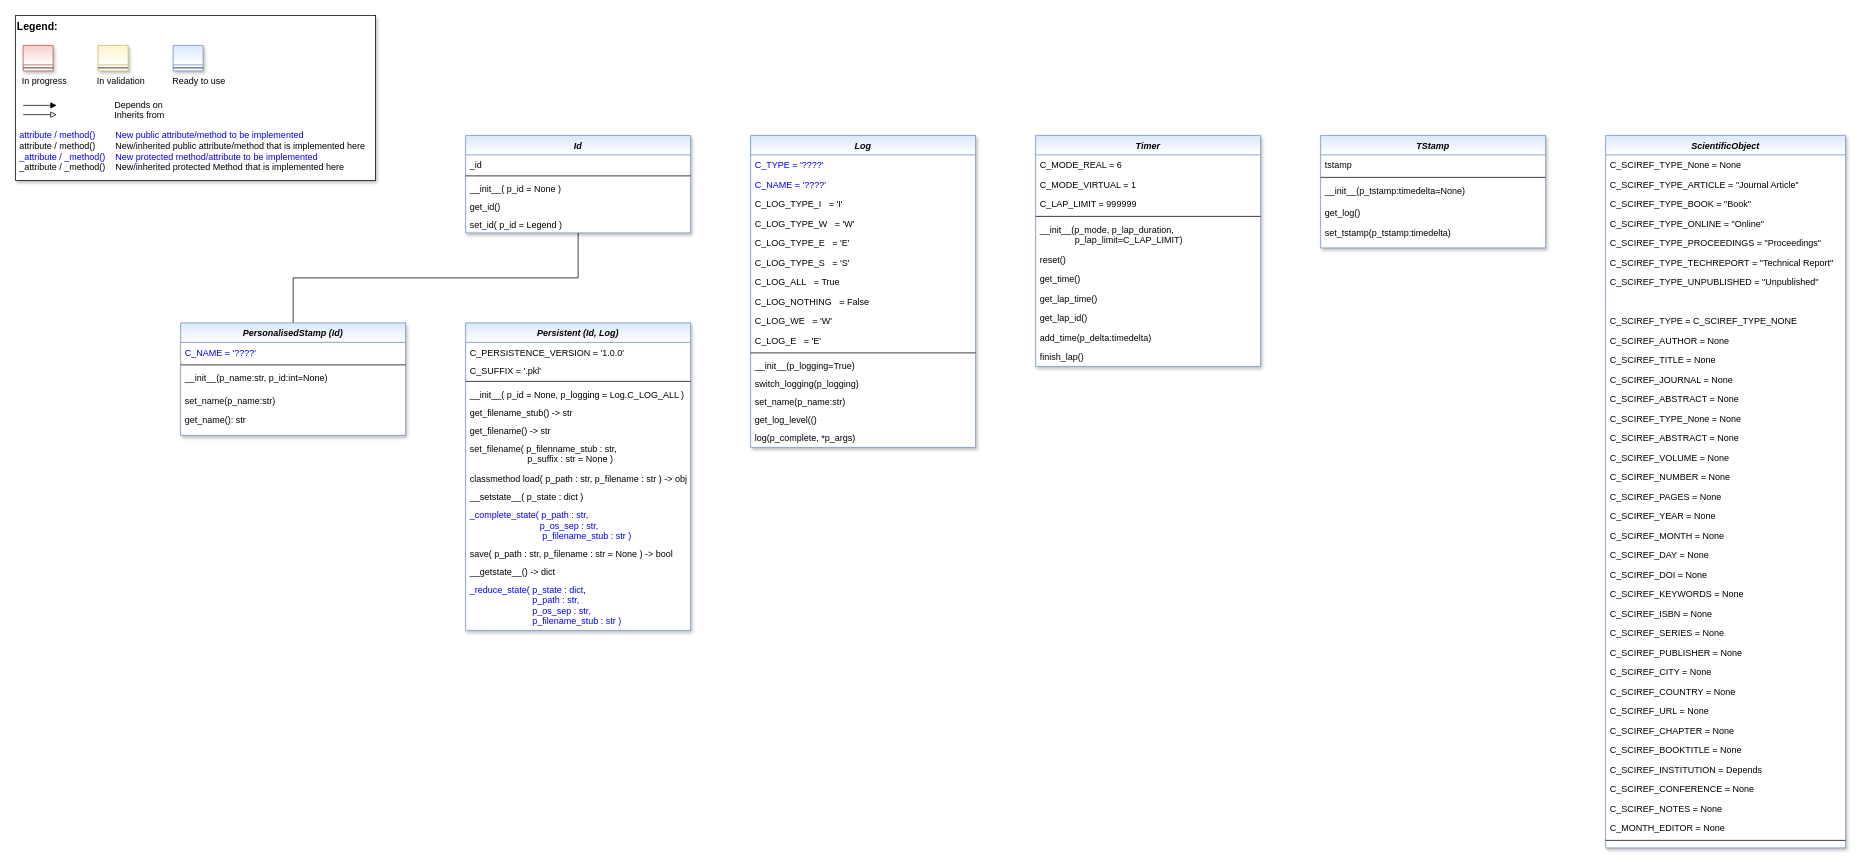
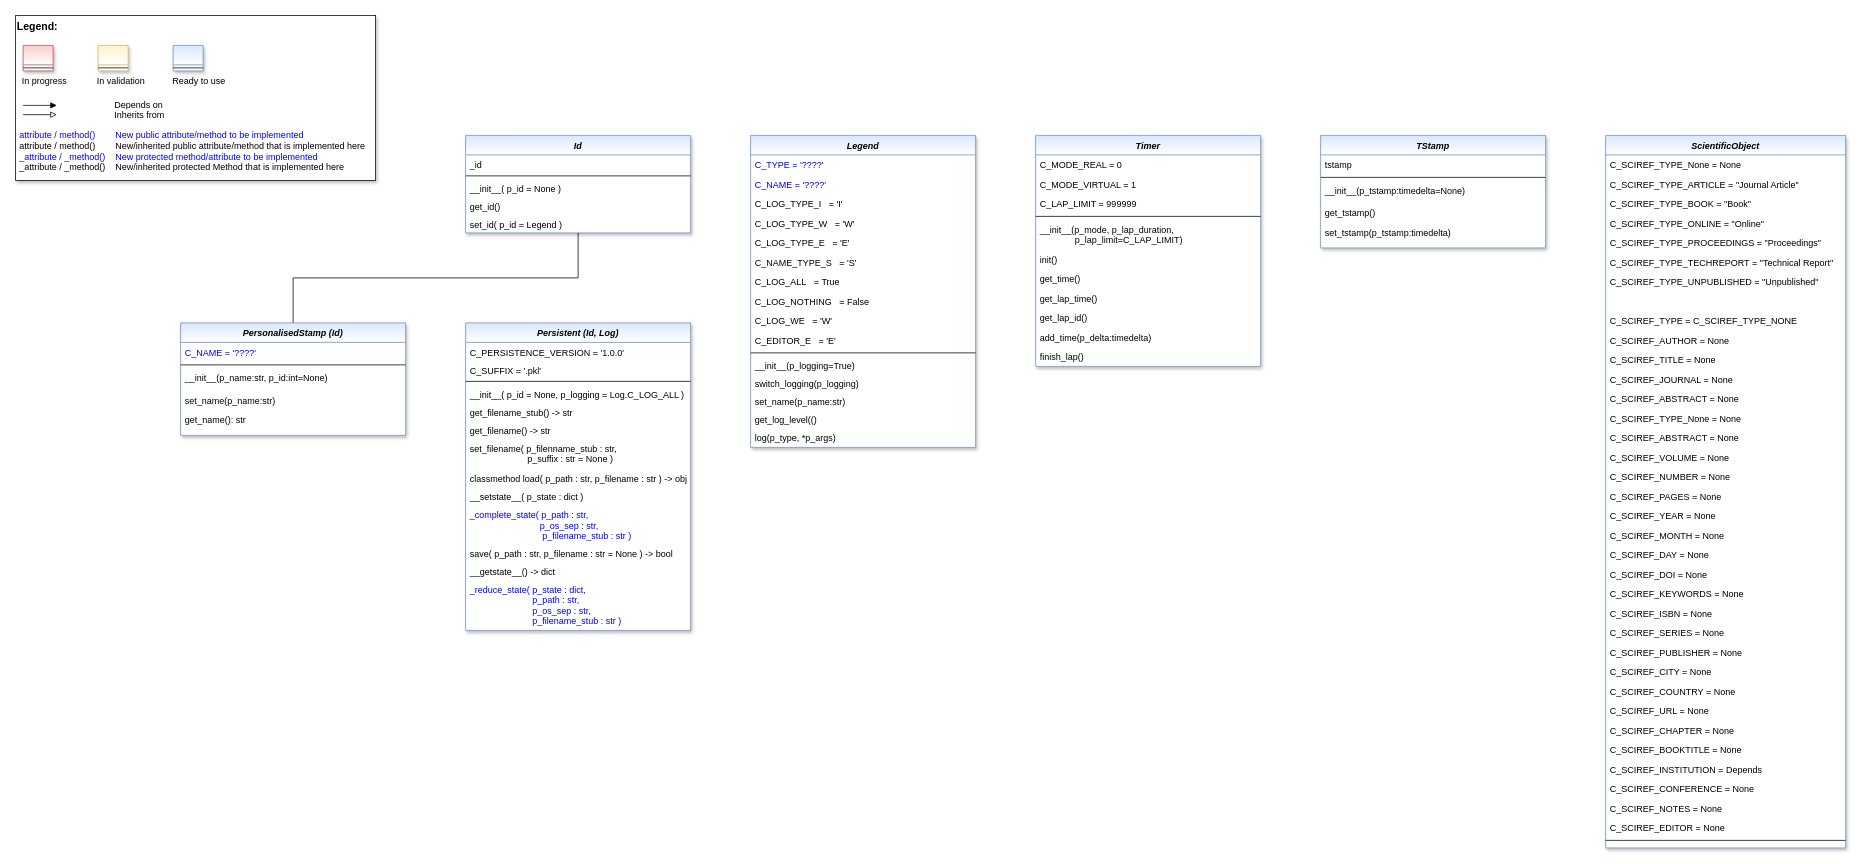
(863, 146) -> (863, 146)
(1075, 165) -> (1075, 165)
(1346, 213) -> (1355, 213)
(1057, 260) -> (1052, 260)
(800, 263) -> (803, 263)
(788, 341) -> (795, 341)
(810, 438) -> (801, 438)
(1660, 828) -> (1663, 828)
